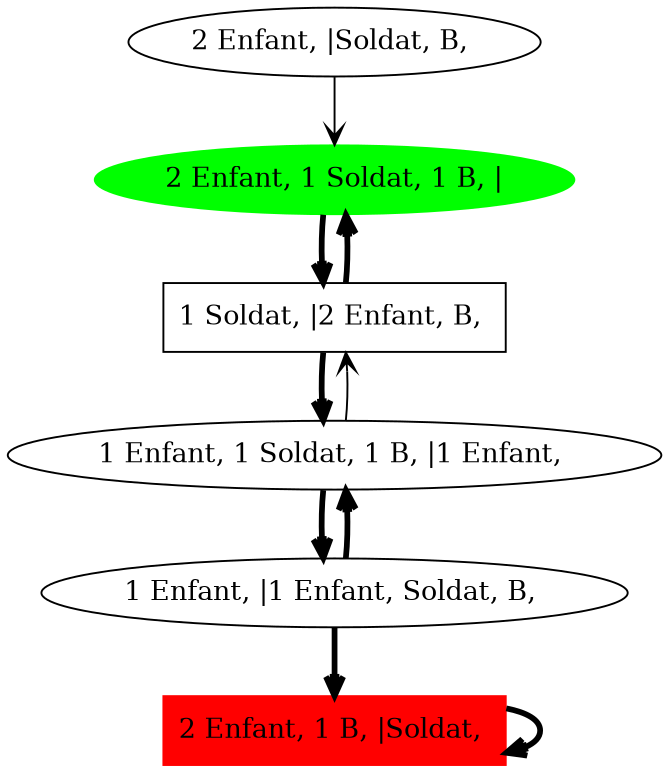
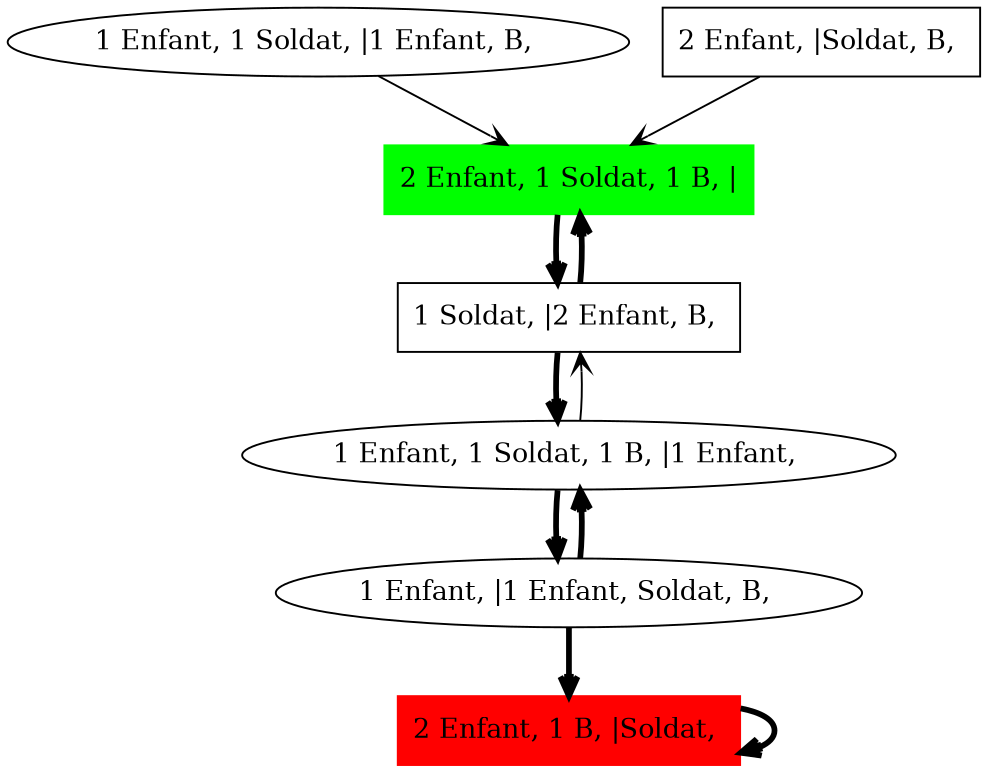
none -> (318, 42)
(335, 42) -> (821, 42)
(335, 180) -> (569, 180)
